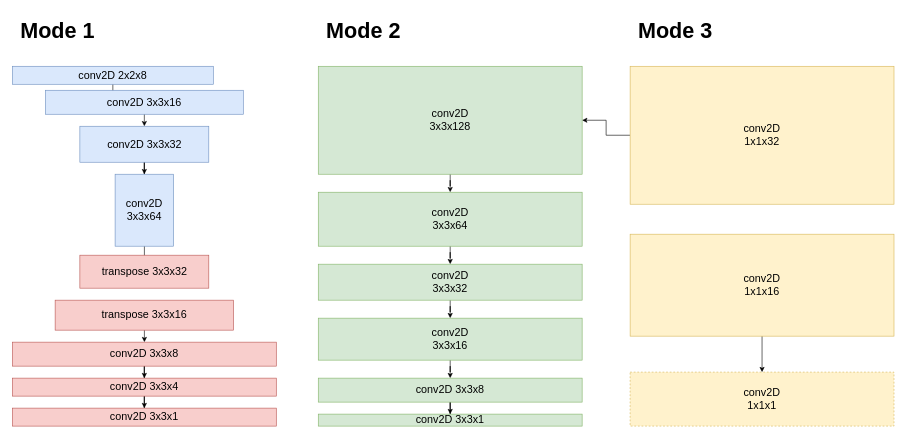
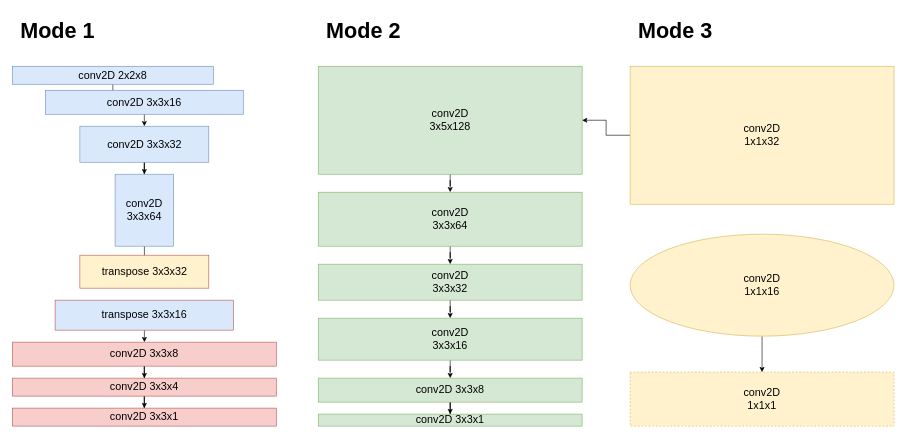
(450, 120) -> (450, 120)
(144, 272) -> (144, 272)
(762, 285) -> (762, 285)
(144, 315) -> (144, 315)
